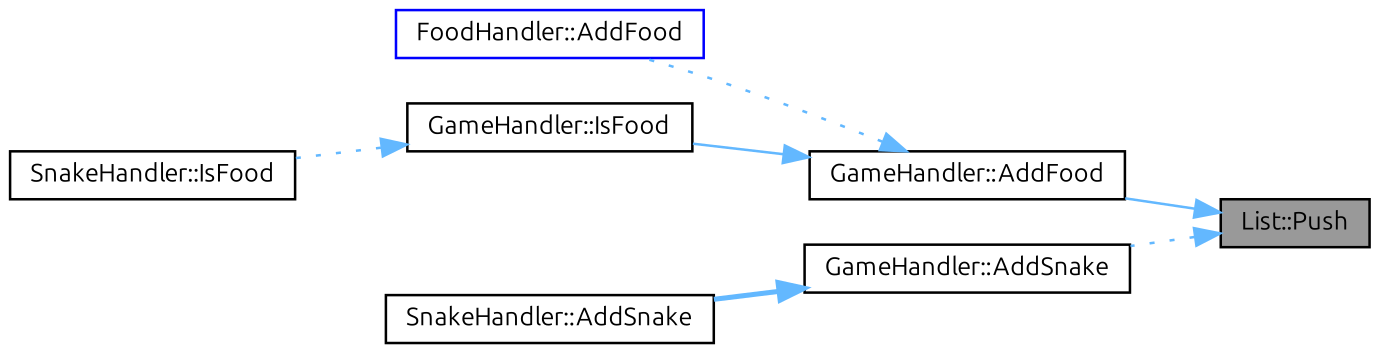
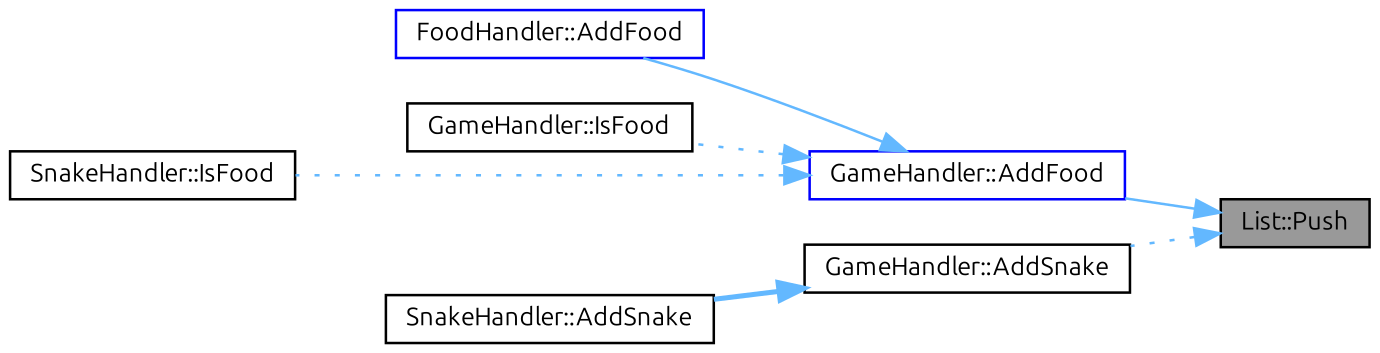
(764, 97) -> (764, 97)
(738, 149) -> (738, 149)
(338, 153) -> (540, 175)
(967, 175) -> (967, 175)
